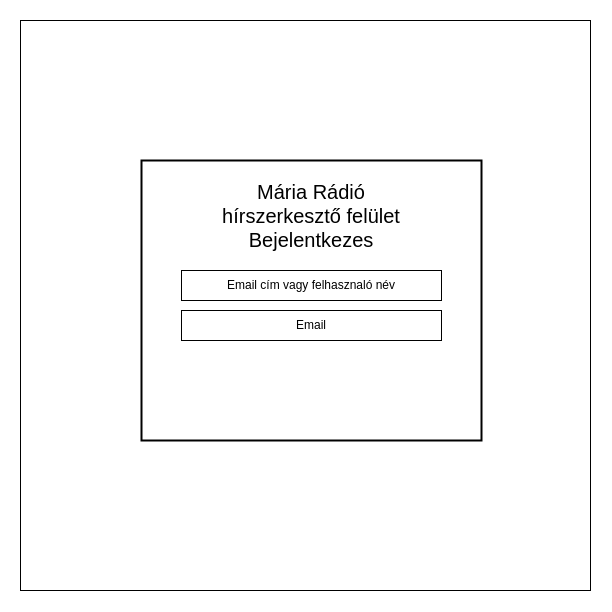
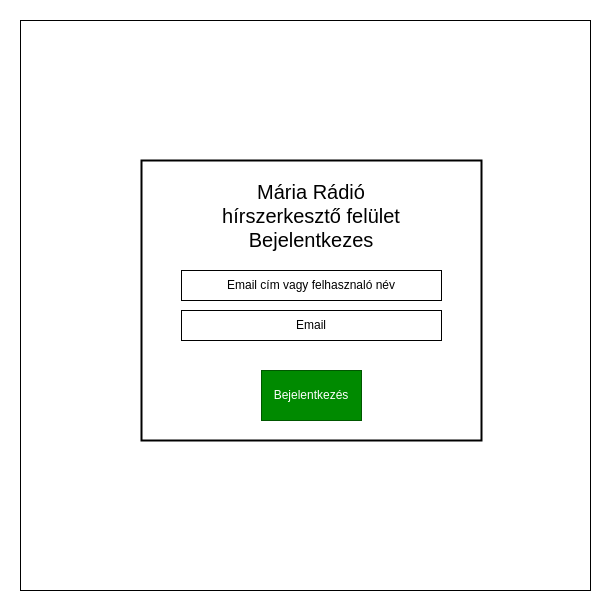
none -> (312, 396)
